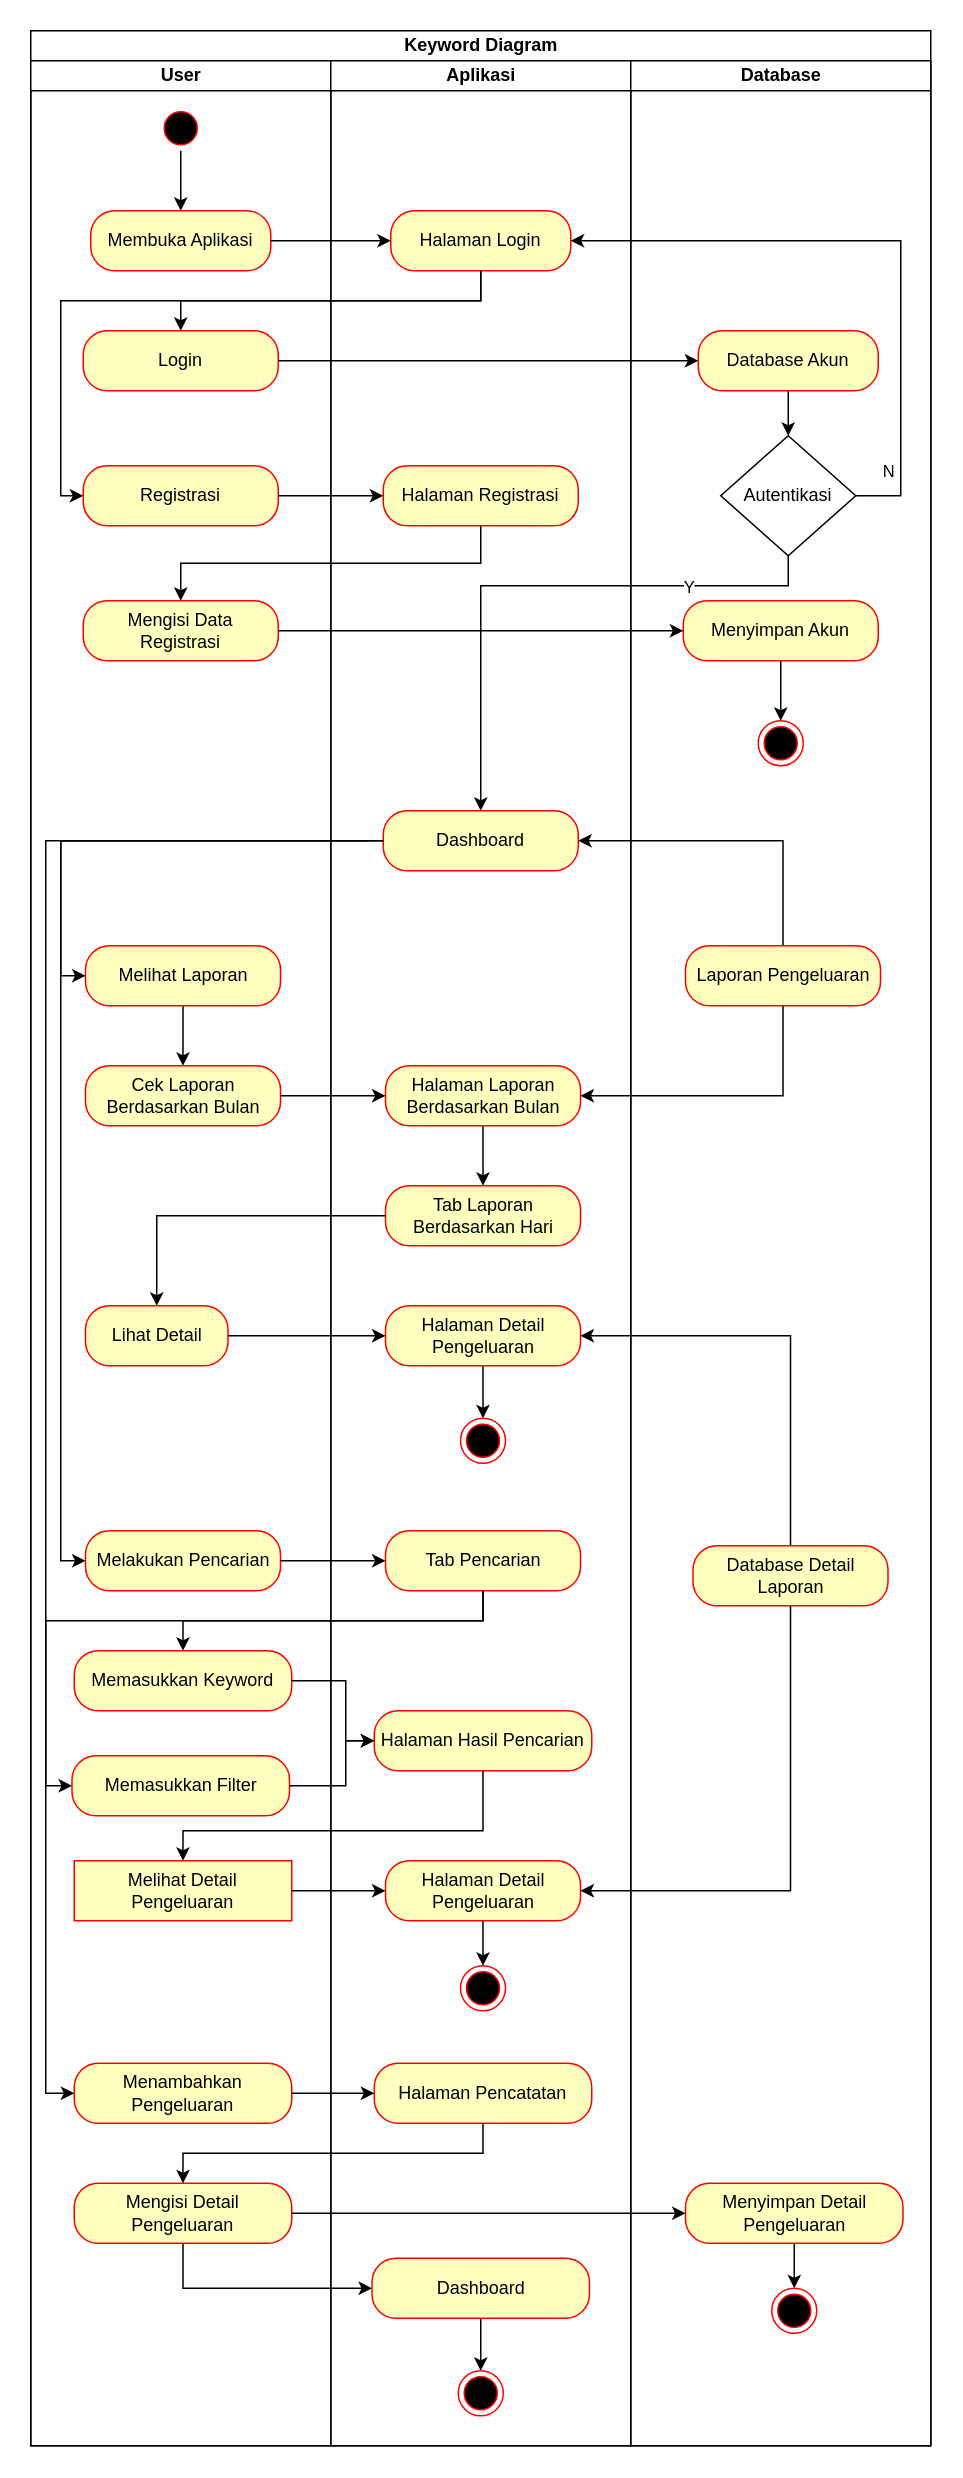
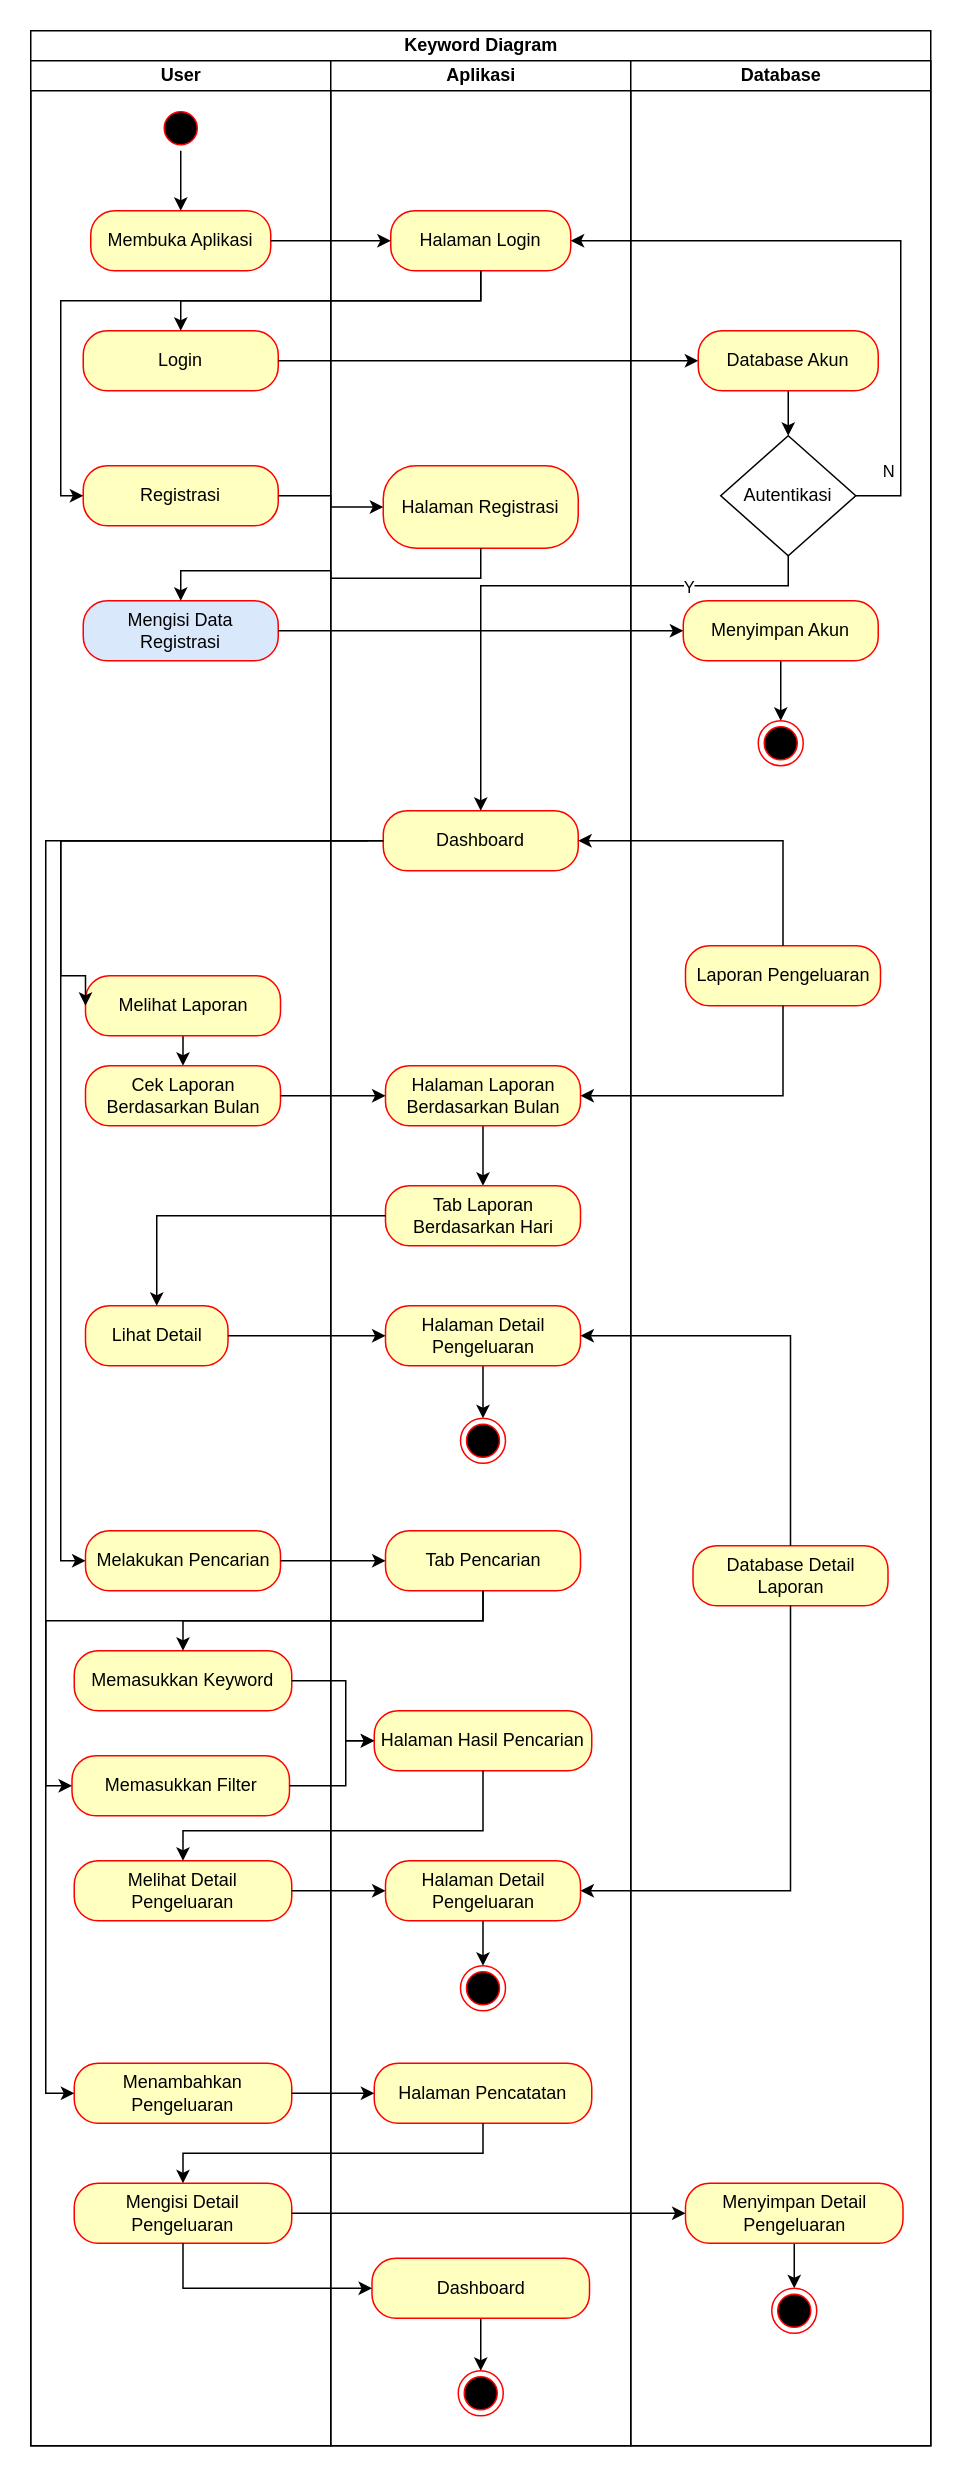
(481, 496) -> (481, 507)
(181, 631) -> (181, 631)
(183, 976) -> (183, 1006)
(183, 1891) -> (183, 1891)
